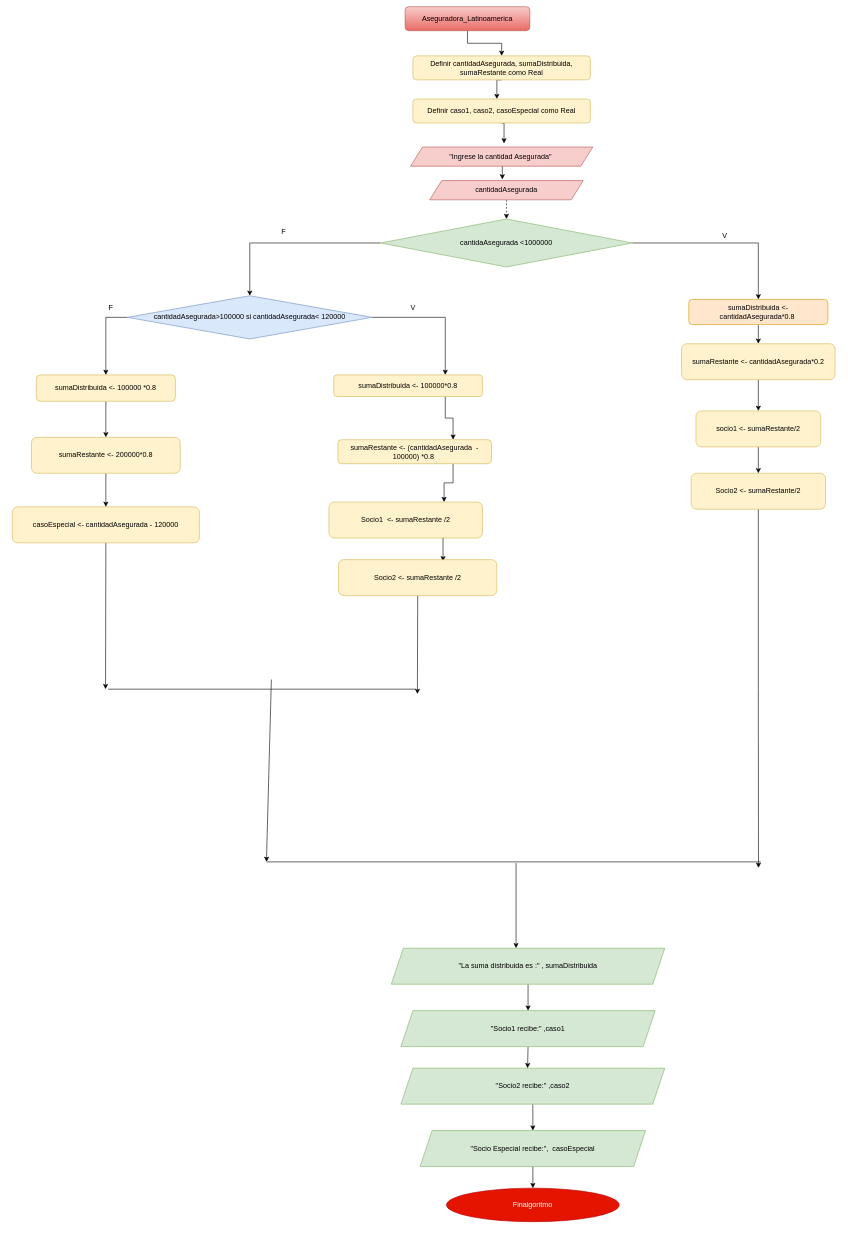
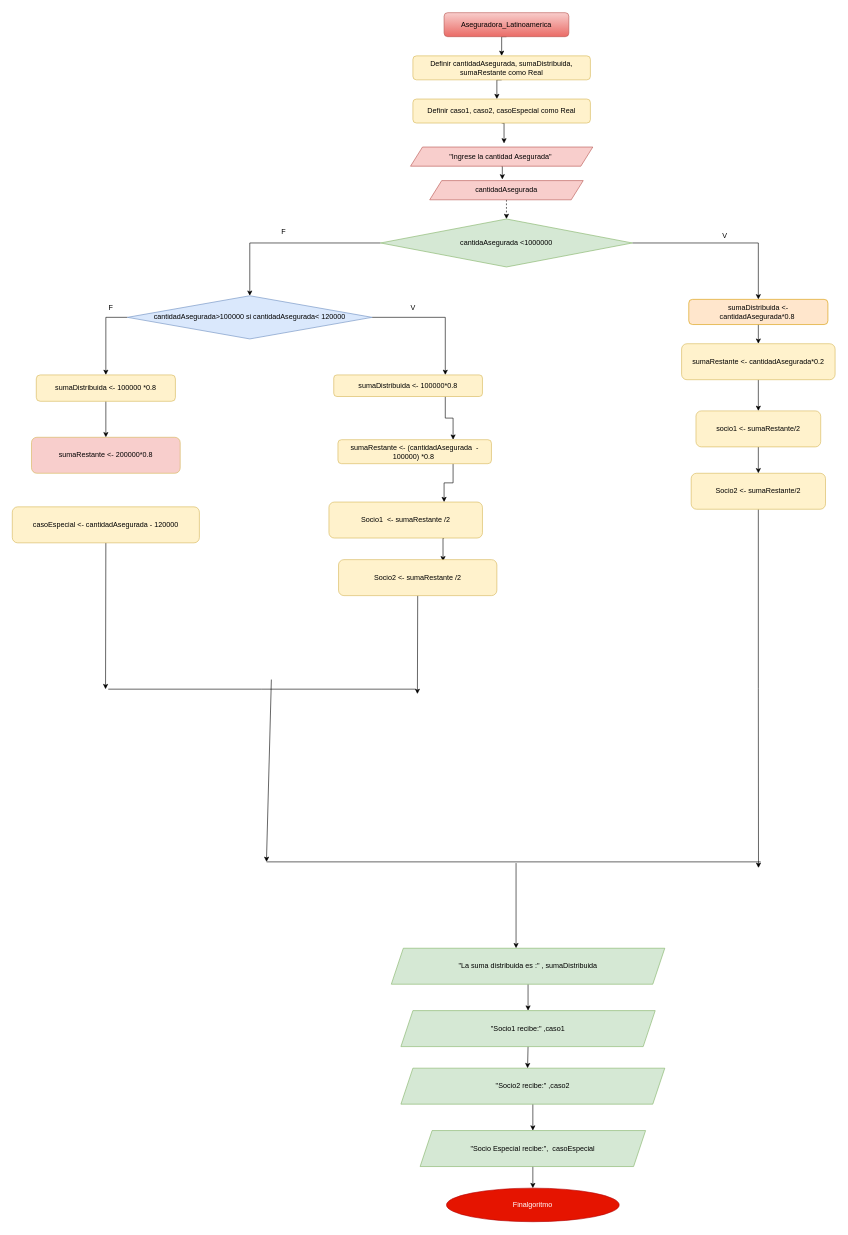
(468, 18) -> (507, 24)
(106, 455) -> (106, 455)
(106, 501) -> none
